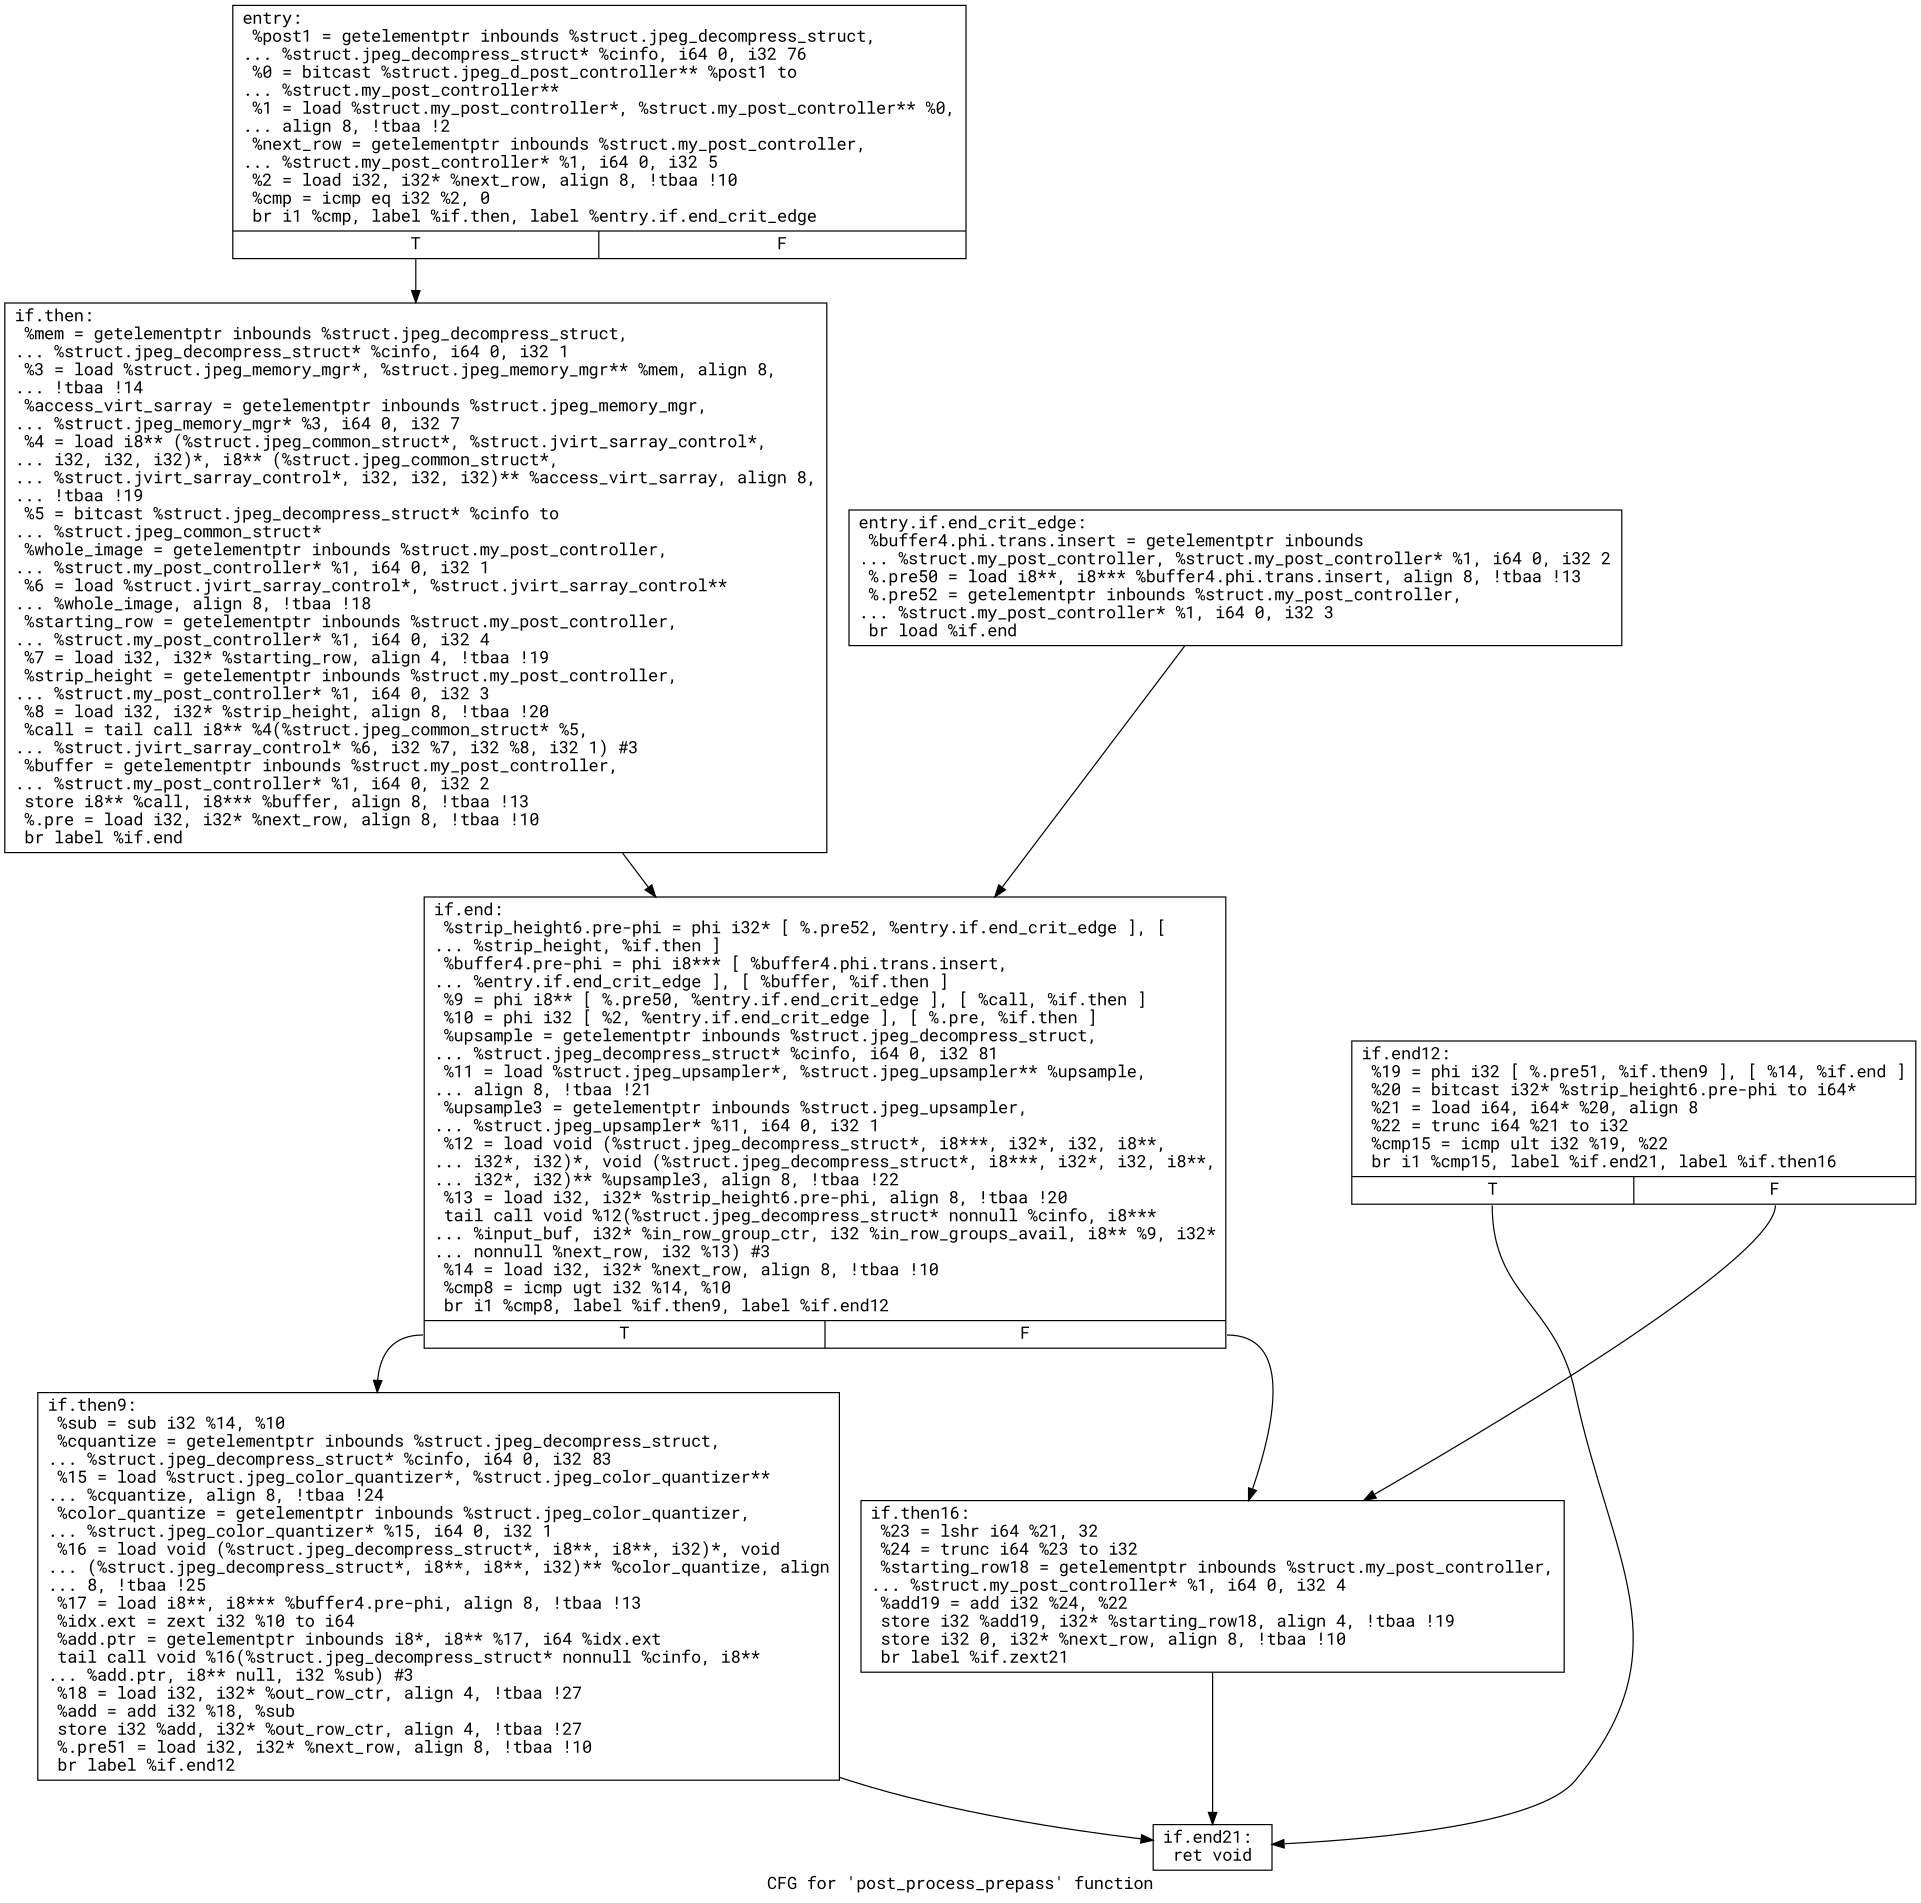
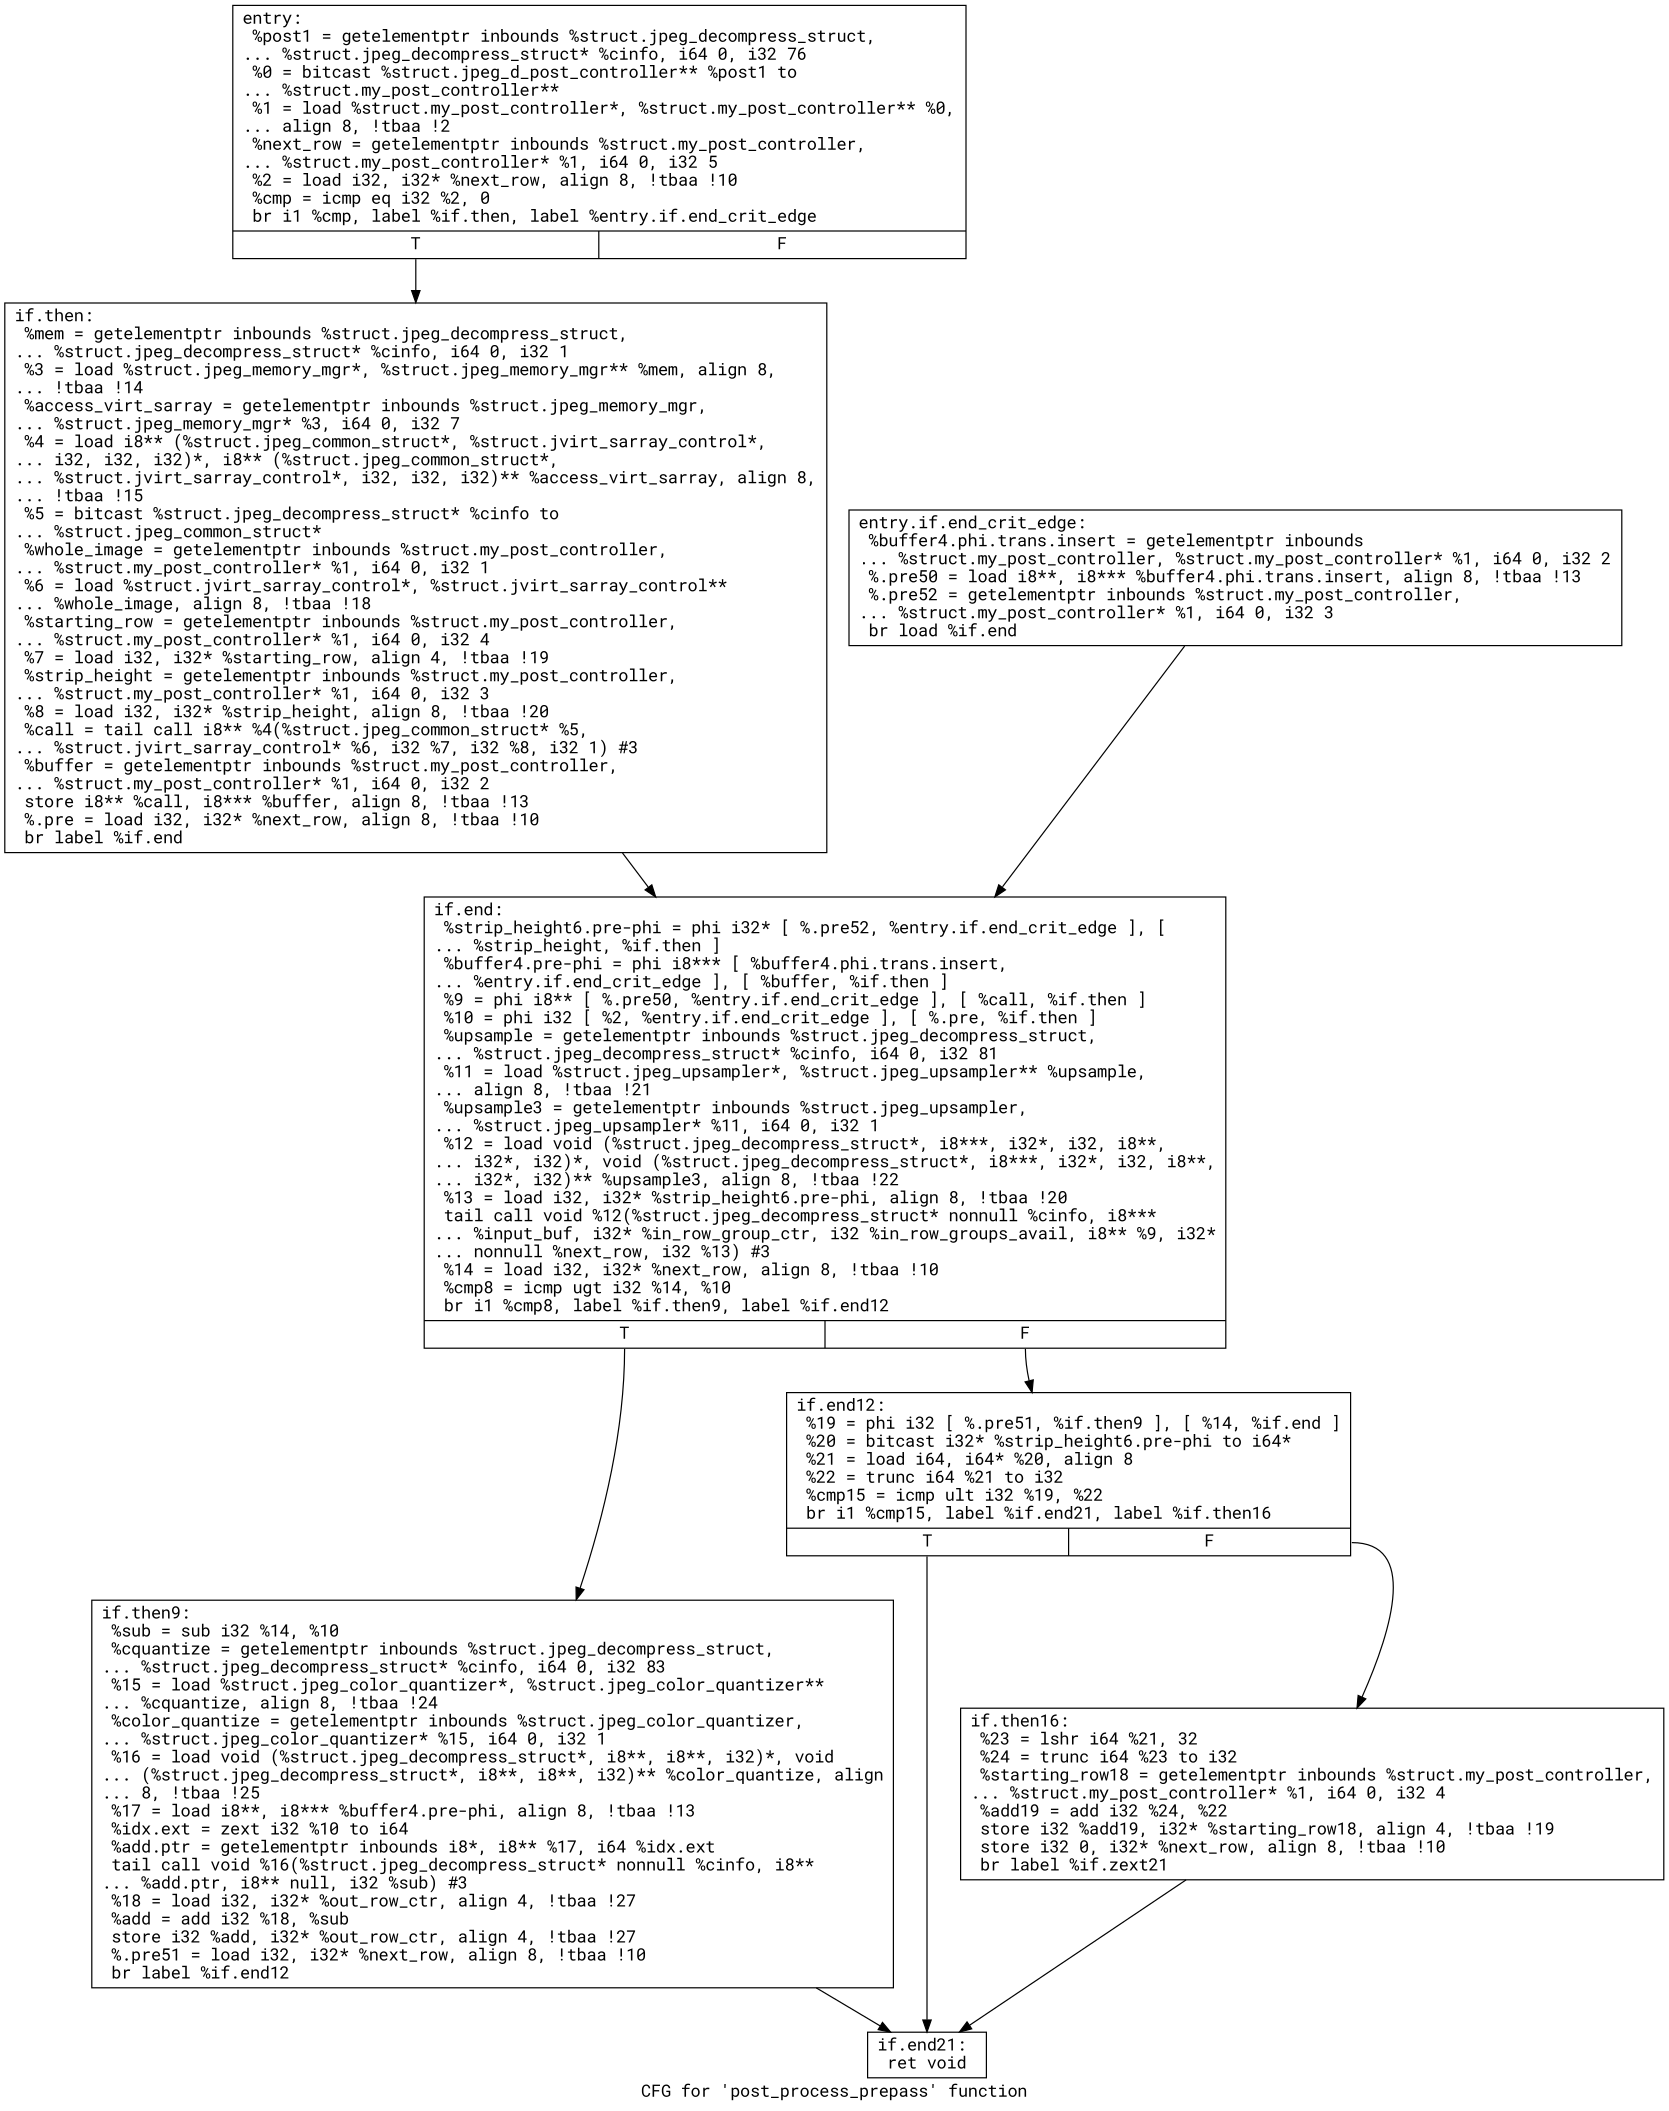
(79, 496) -> (79, 496)
(1272, 1400) -> (1026, 1365)
